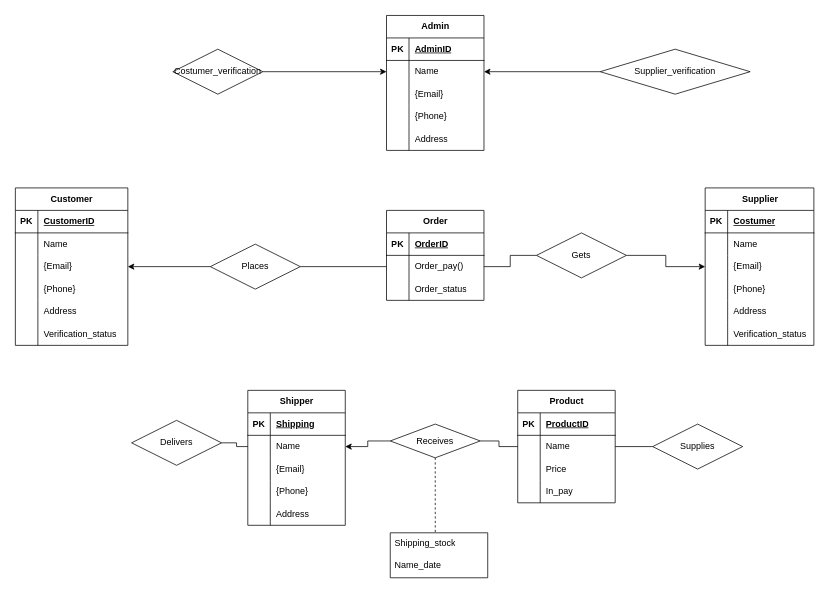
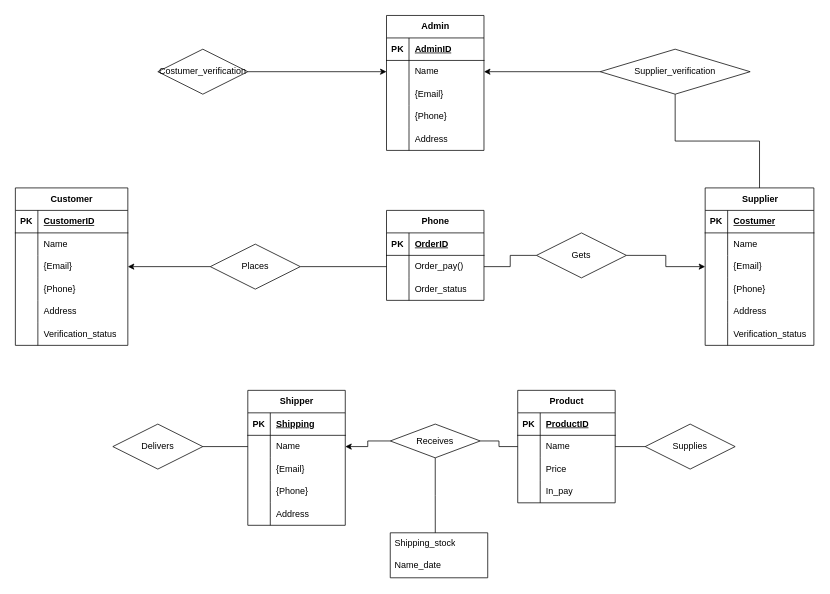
(218, 72) -> (203, 72)
none -> (718, 141)
(436, 222) -> (436, 222)
(177, 443) -> (158, 447)
(698, 447) -> (690, 447)
(435, 494) -> (435, 494)
